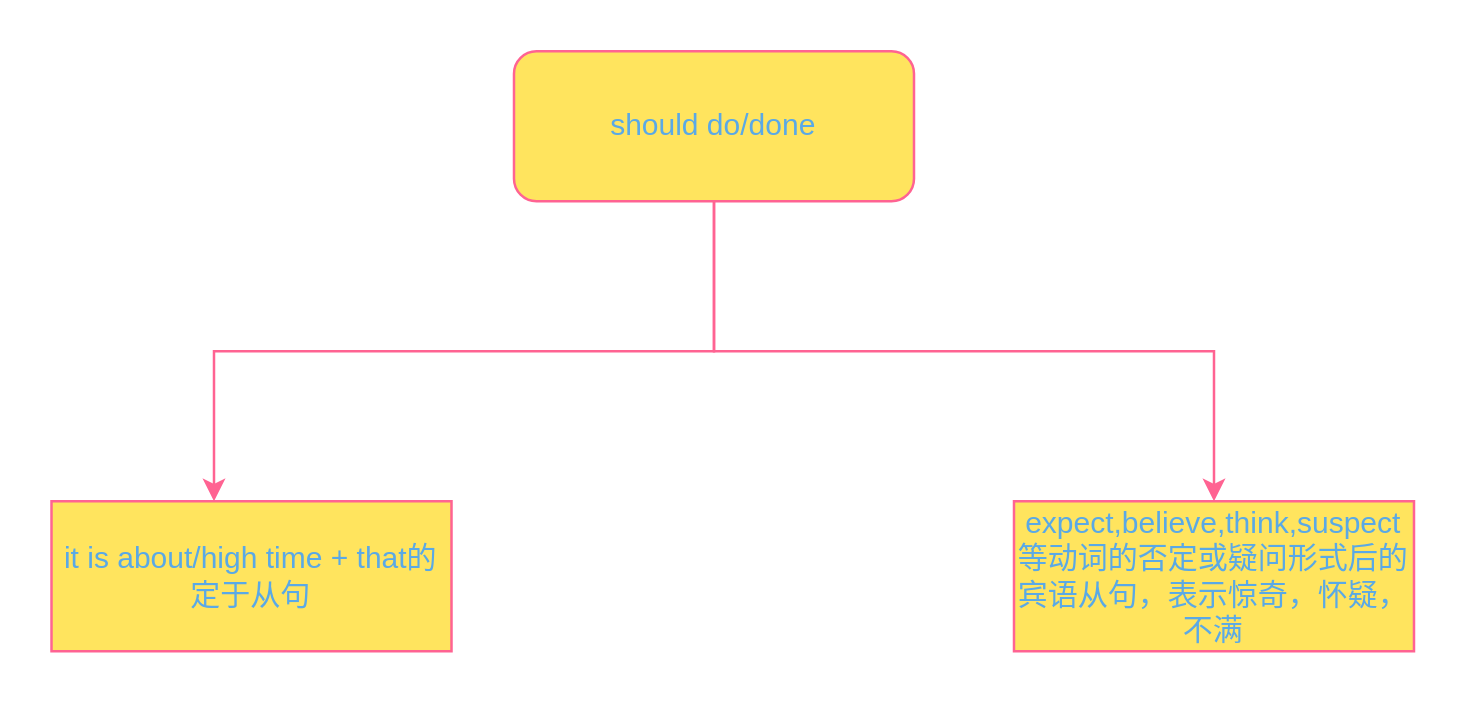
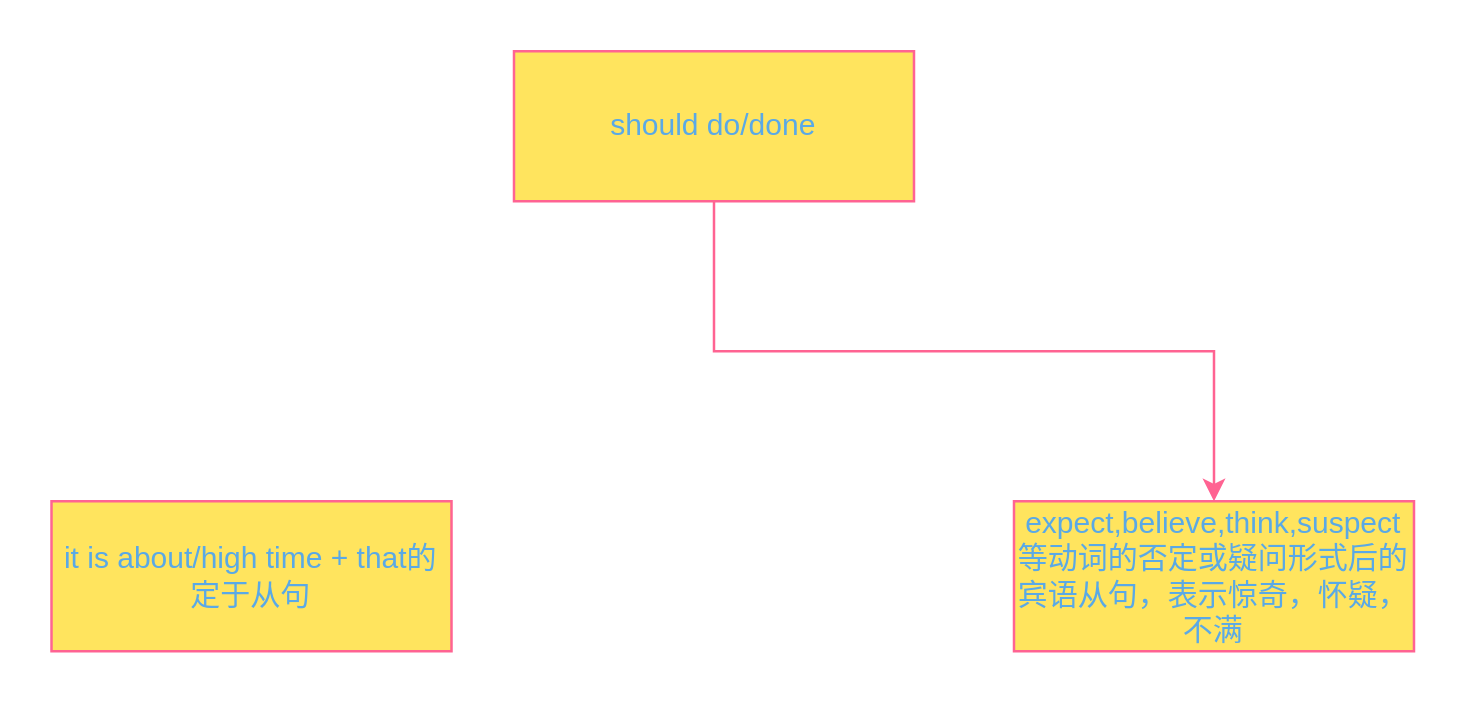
(714, 126) -> (714, 126)
(395, 351) -> none
